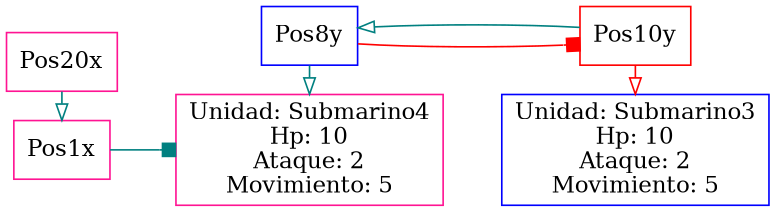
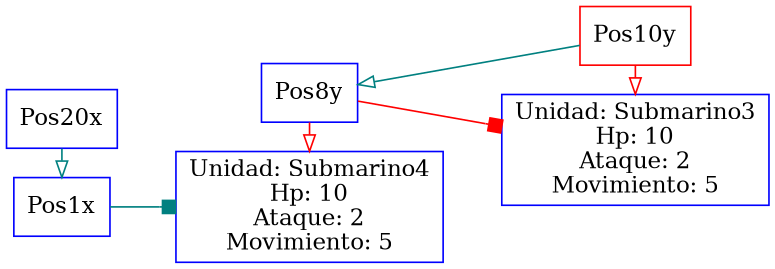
(461, 47) -> (422, 112)
(62, 62) -> (62, 119)
(310, 72) -> (310, 129)
(62, 150) -> (62, 207)
(310, 150) -> (310, 207)
